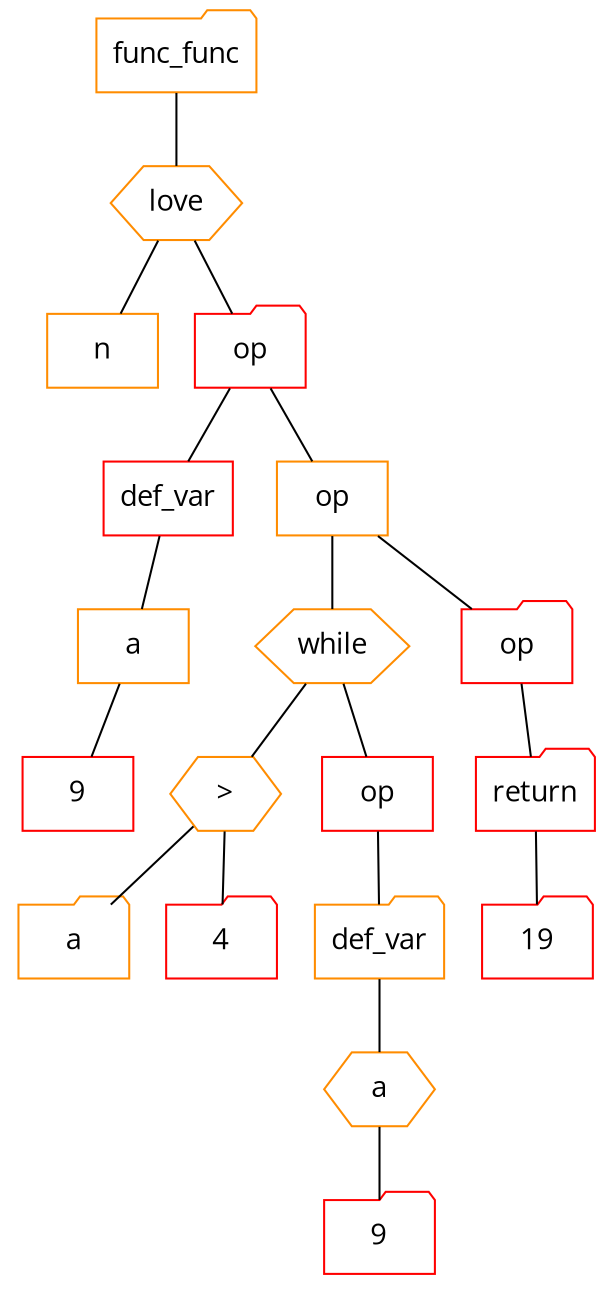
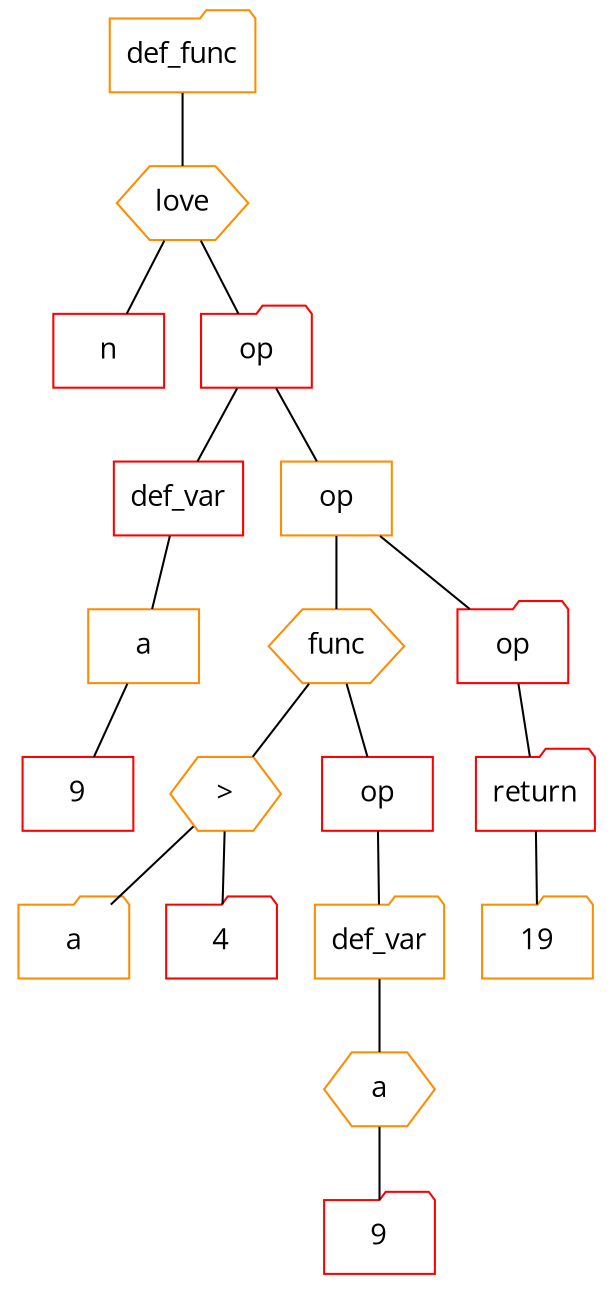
(176, 55) -> (183, 55)
(103, 351) -> (109, 351)
(332, 646) -> (336, 646)
(537, 942) -> (537, 942)
